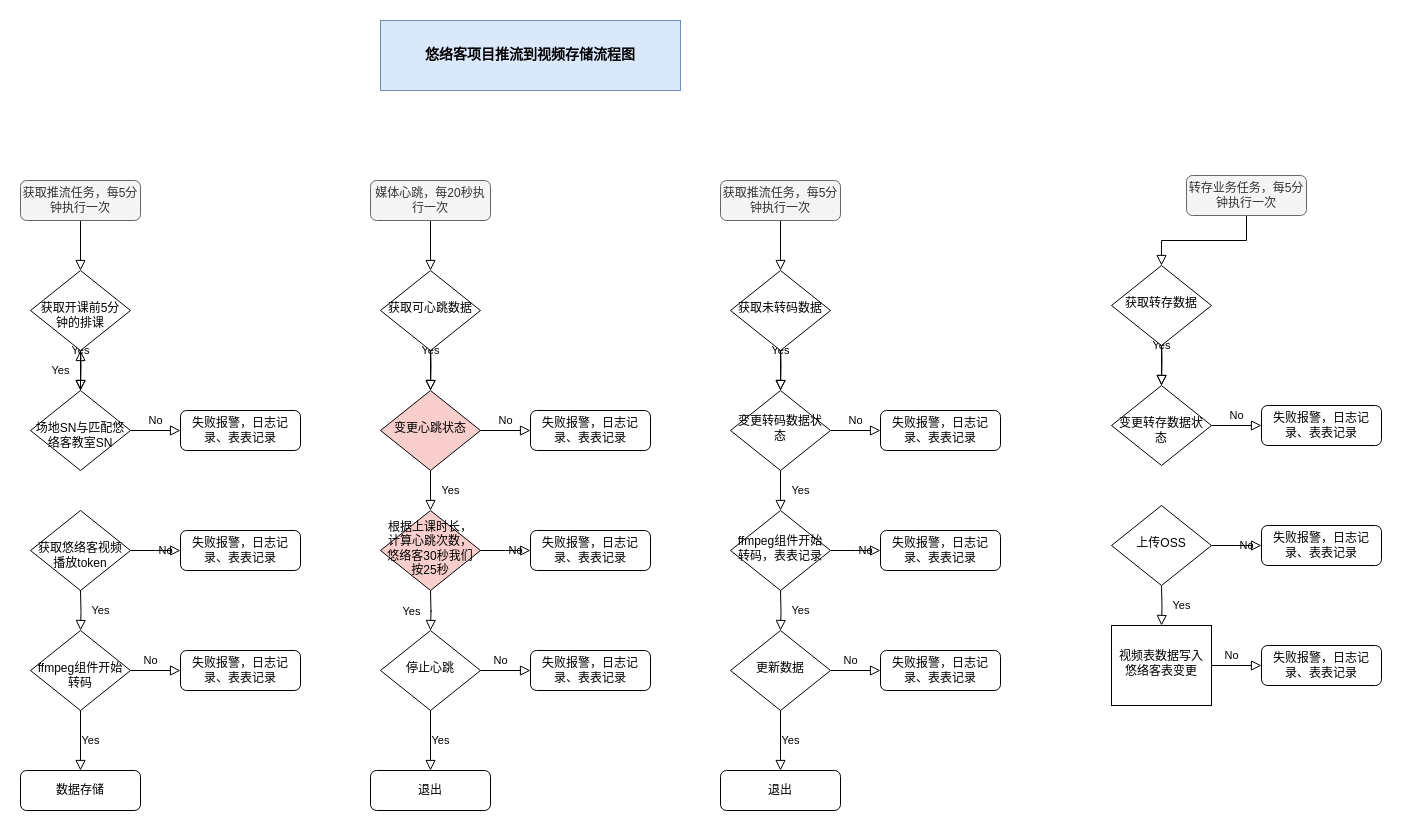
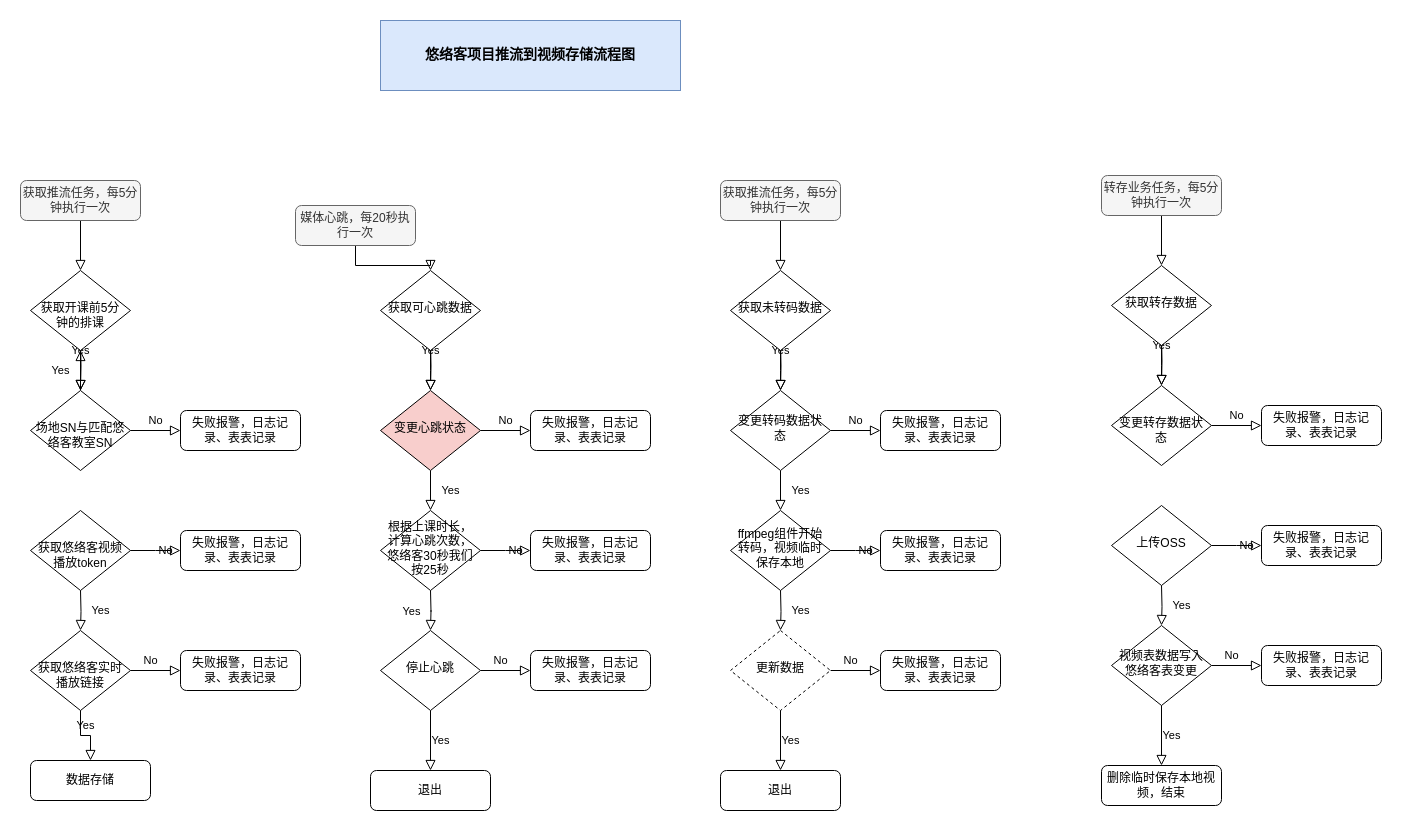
(1247, 196) -> (1162, 196)
(431, 201) -> (356, 226)
(781, 549) -> (781, 549)
(431, 551) -> (431, 551)
(1162, 666) -> (1162, 666)
(81, 669) -> (81, 669)
(781, 671) -> (781, 671)
none -> (1162, 730)
none -> (1162, 786)
(81, 791) -> (91, 781)
